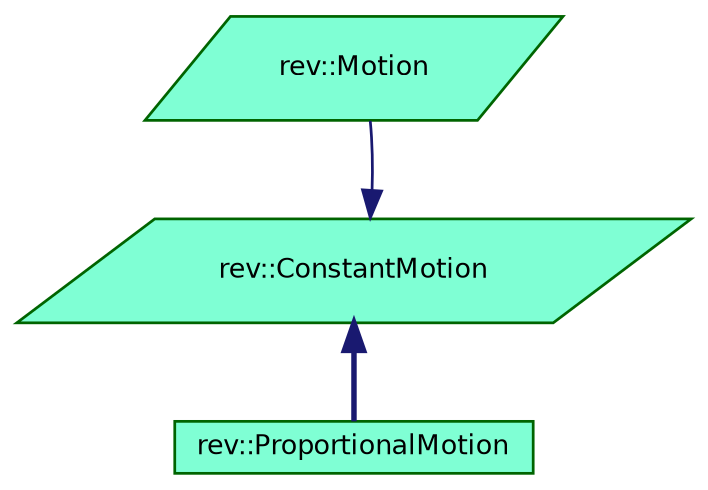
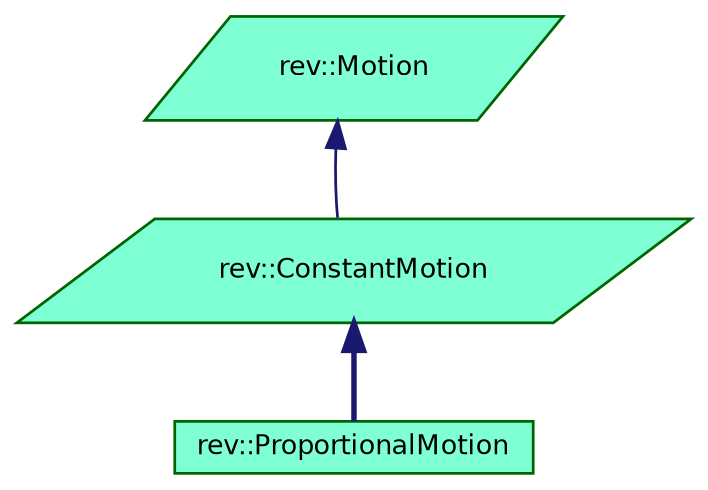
(372, 156) -> (336, 183)
